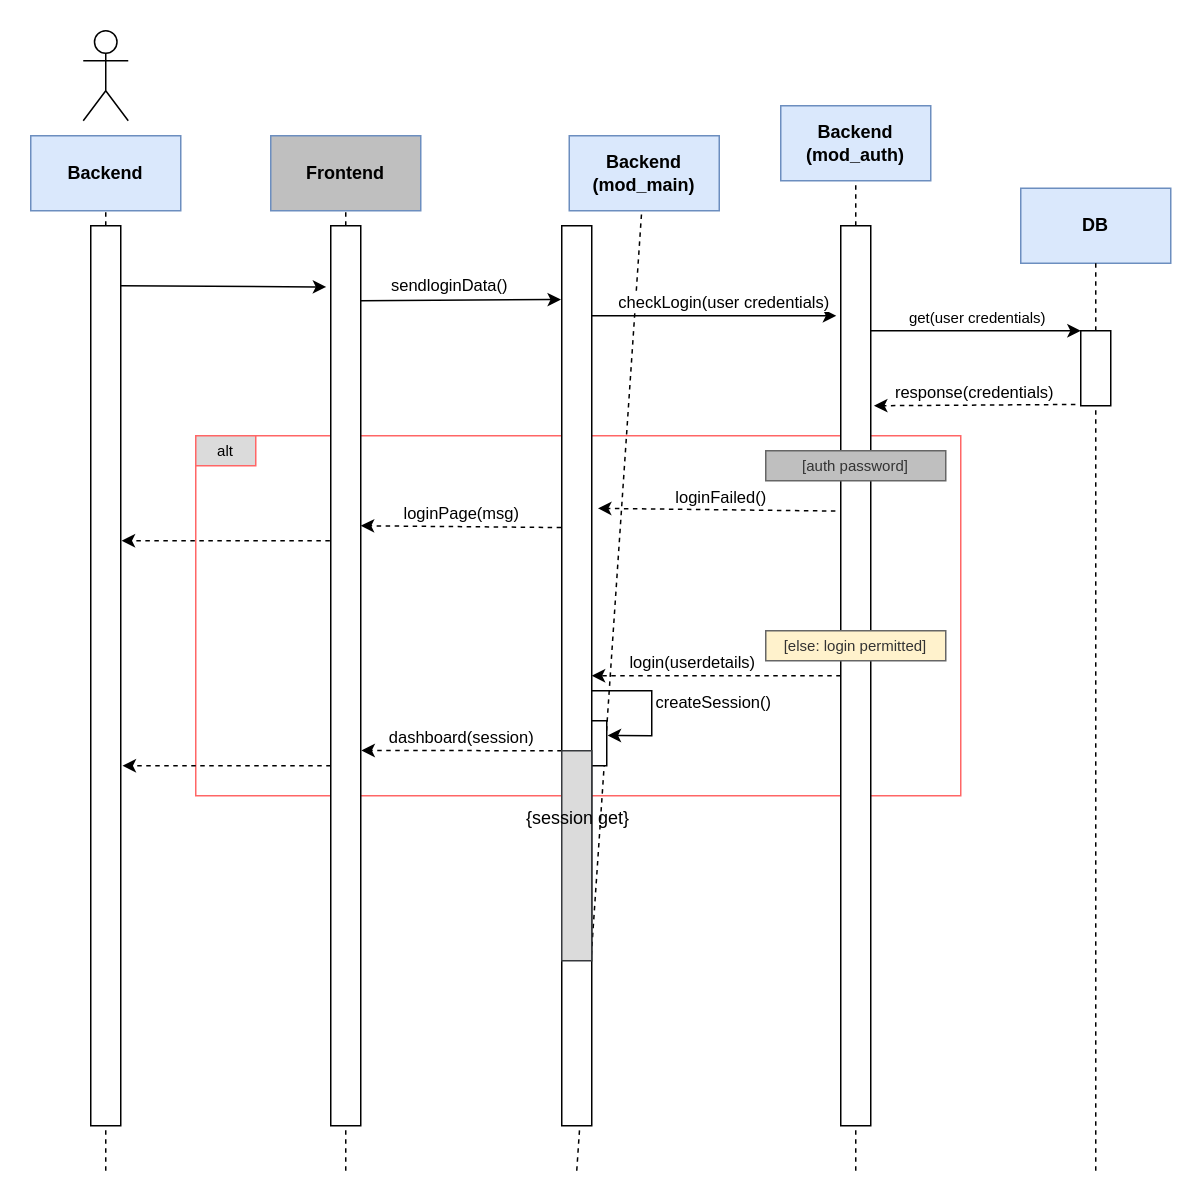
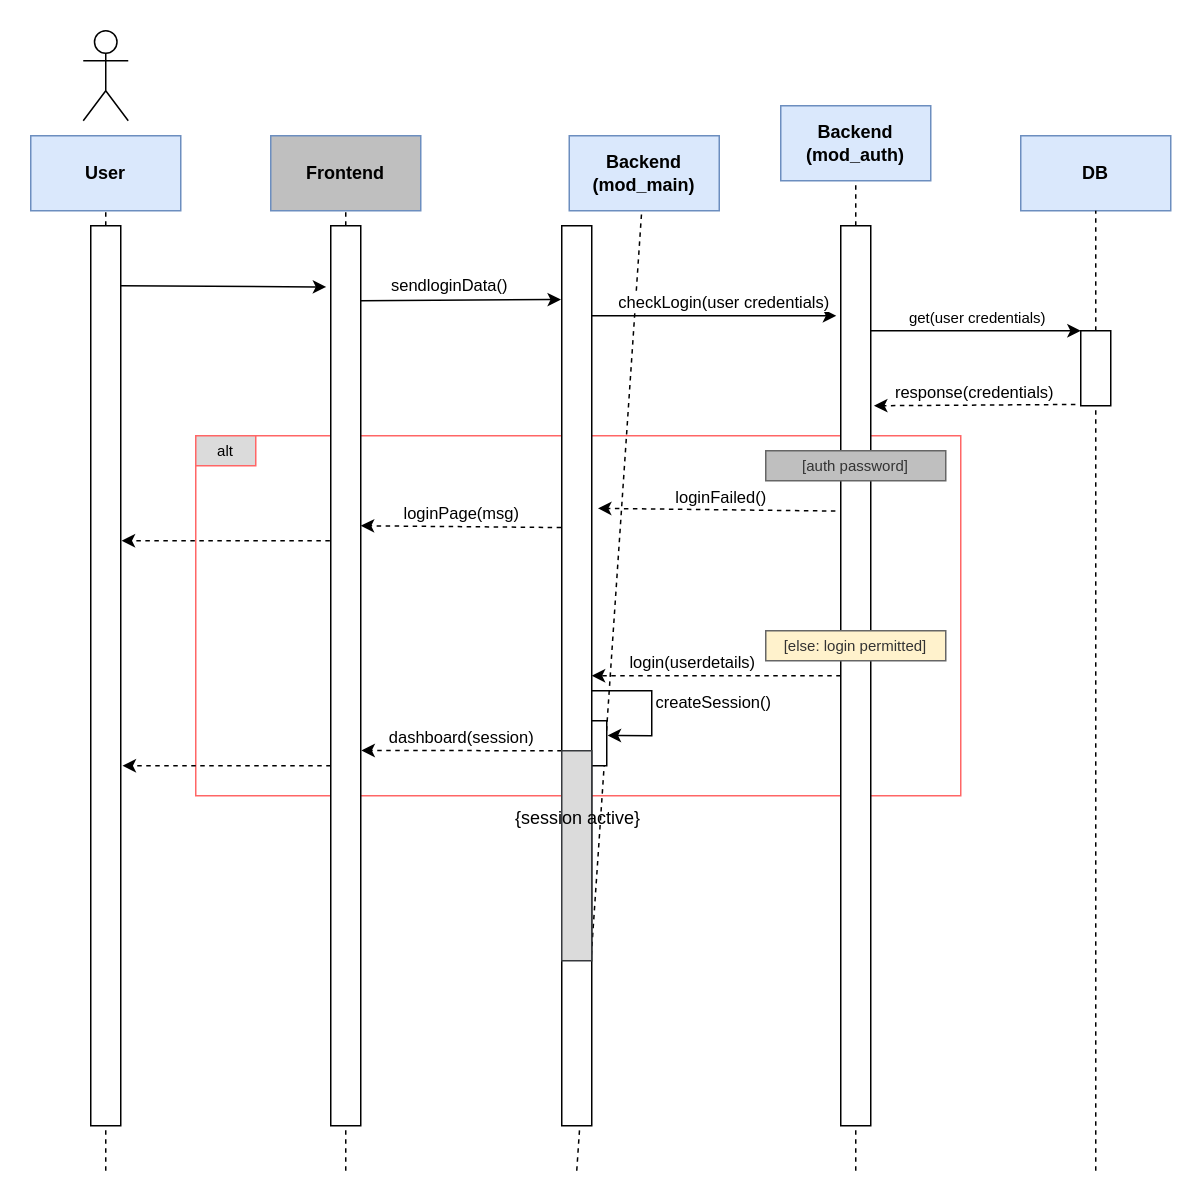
(106, 173) -> (106, 173)
(1096, 226) -> (1096, 173)
(578, 818) -> (578, 818)
